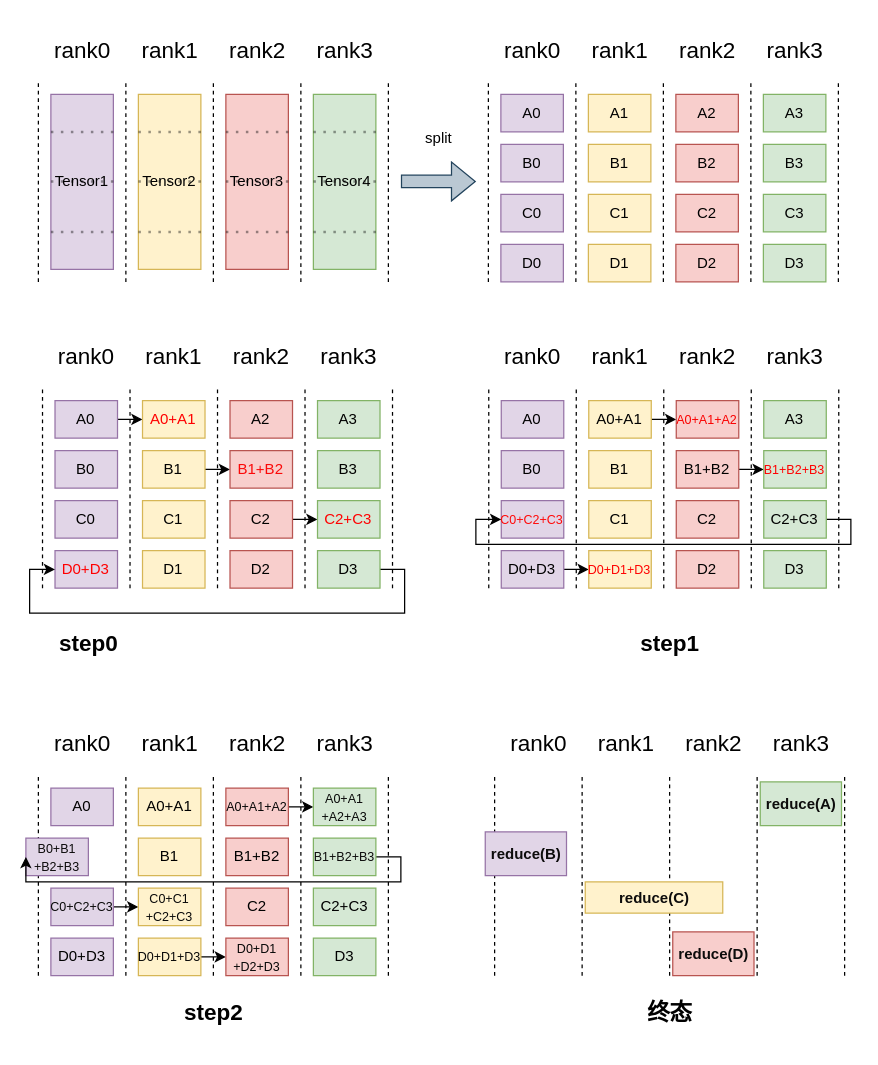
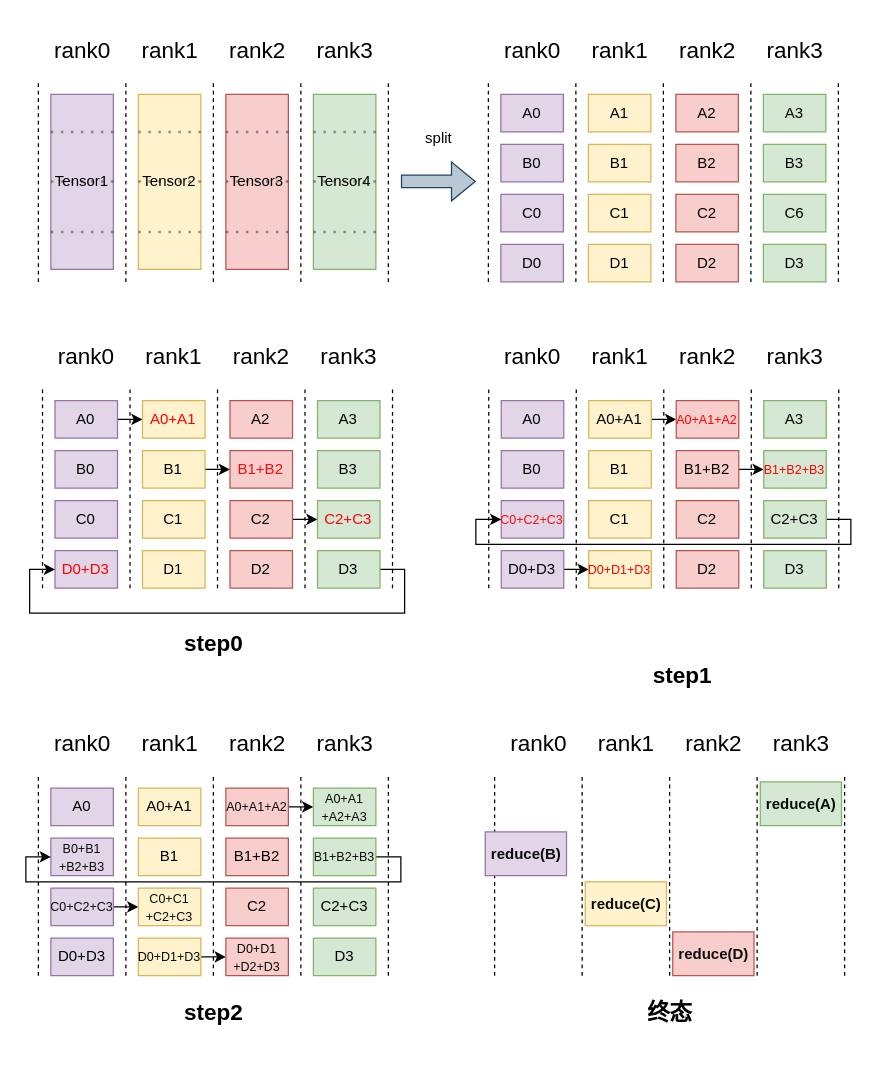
(794, 213) -> (794, 213)
(88, 644) -> (213, 644)
(669, 644) -> (682, 676)
(57, 857) -> (82, 857)
(654, 898) -> (626, 904)
